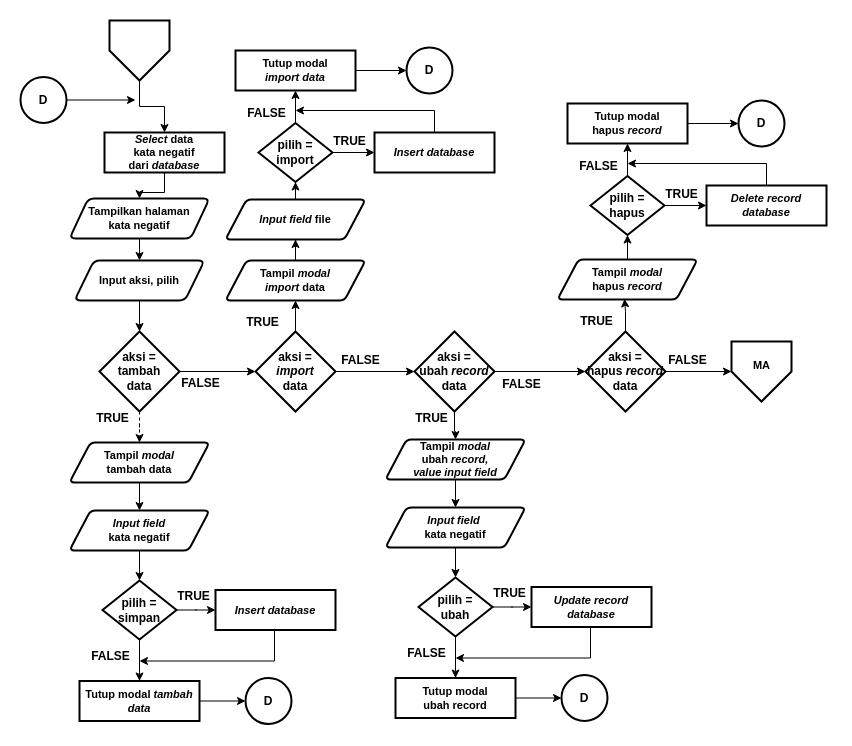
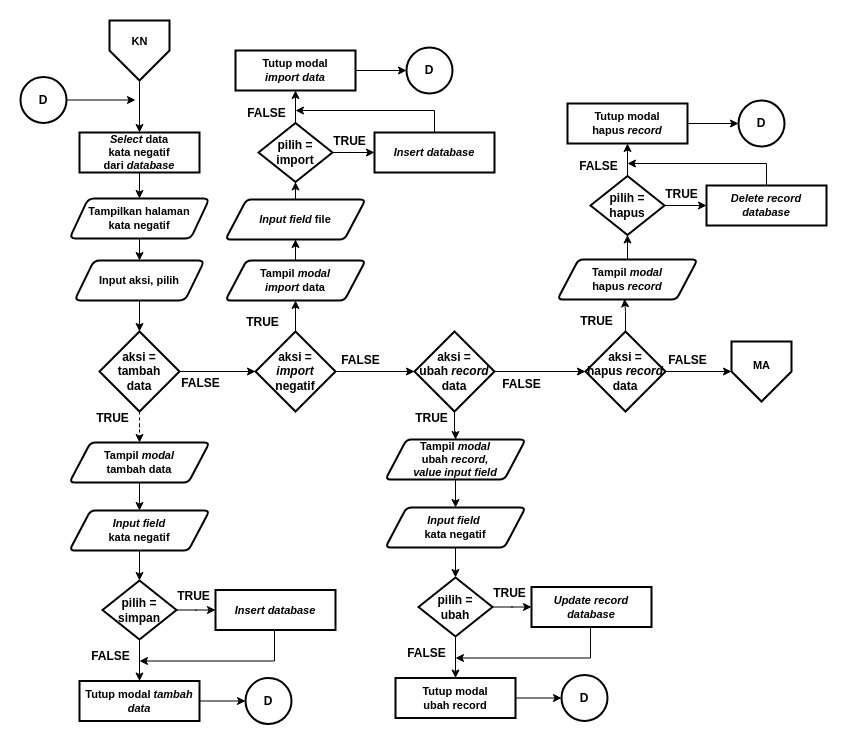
none -> (140, 42)
(165, 153) -> (140, 153)
(296, 372) -> (296, 372)
